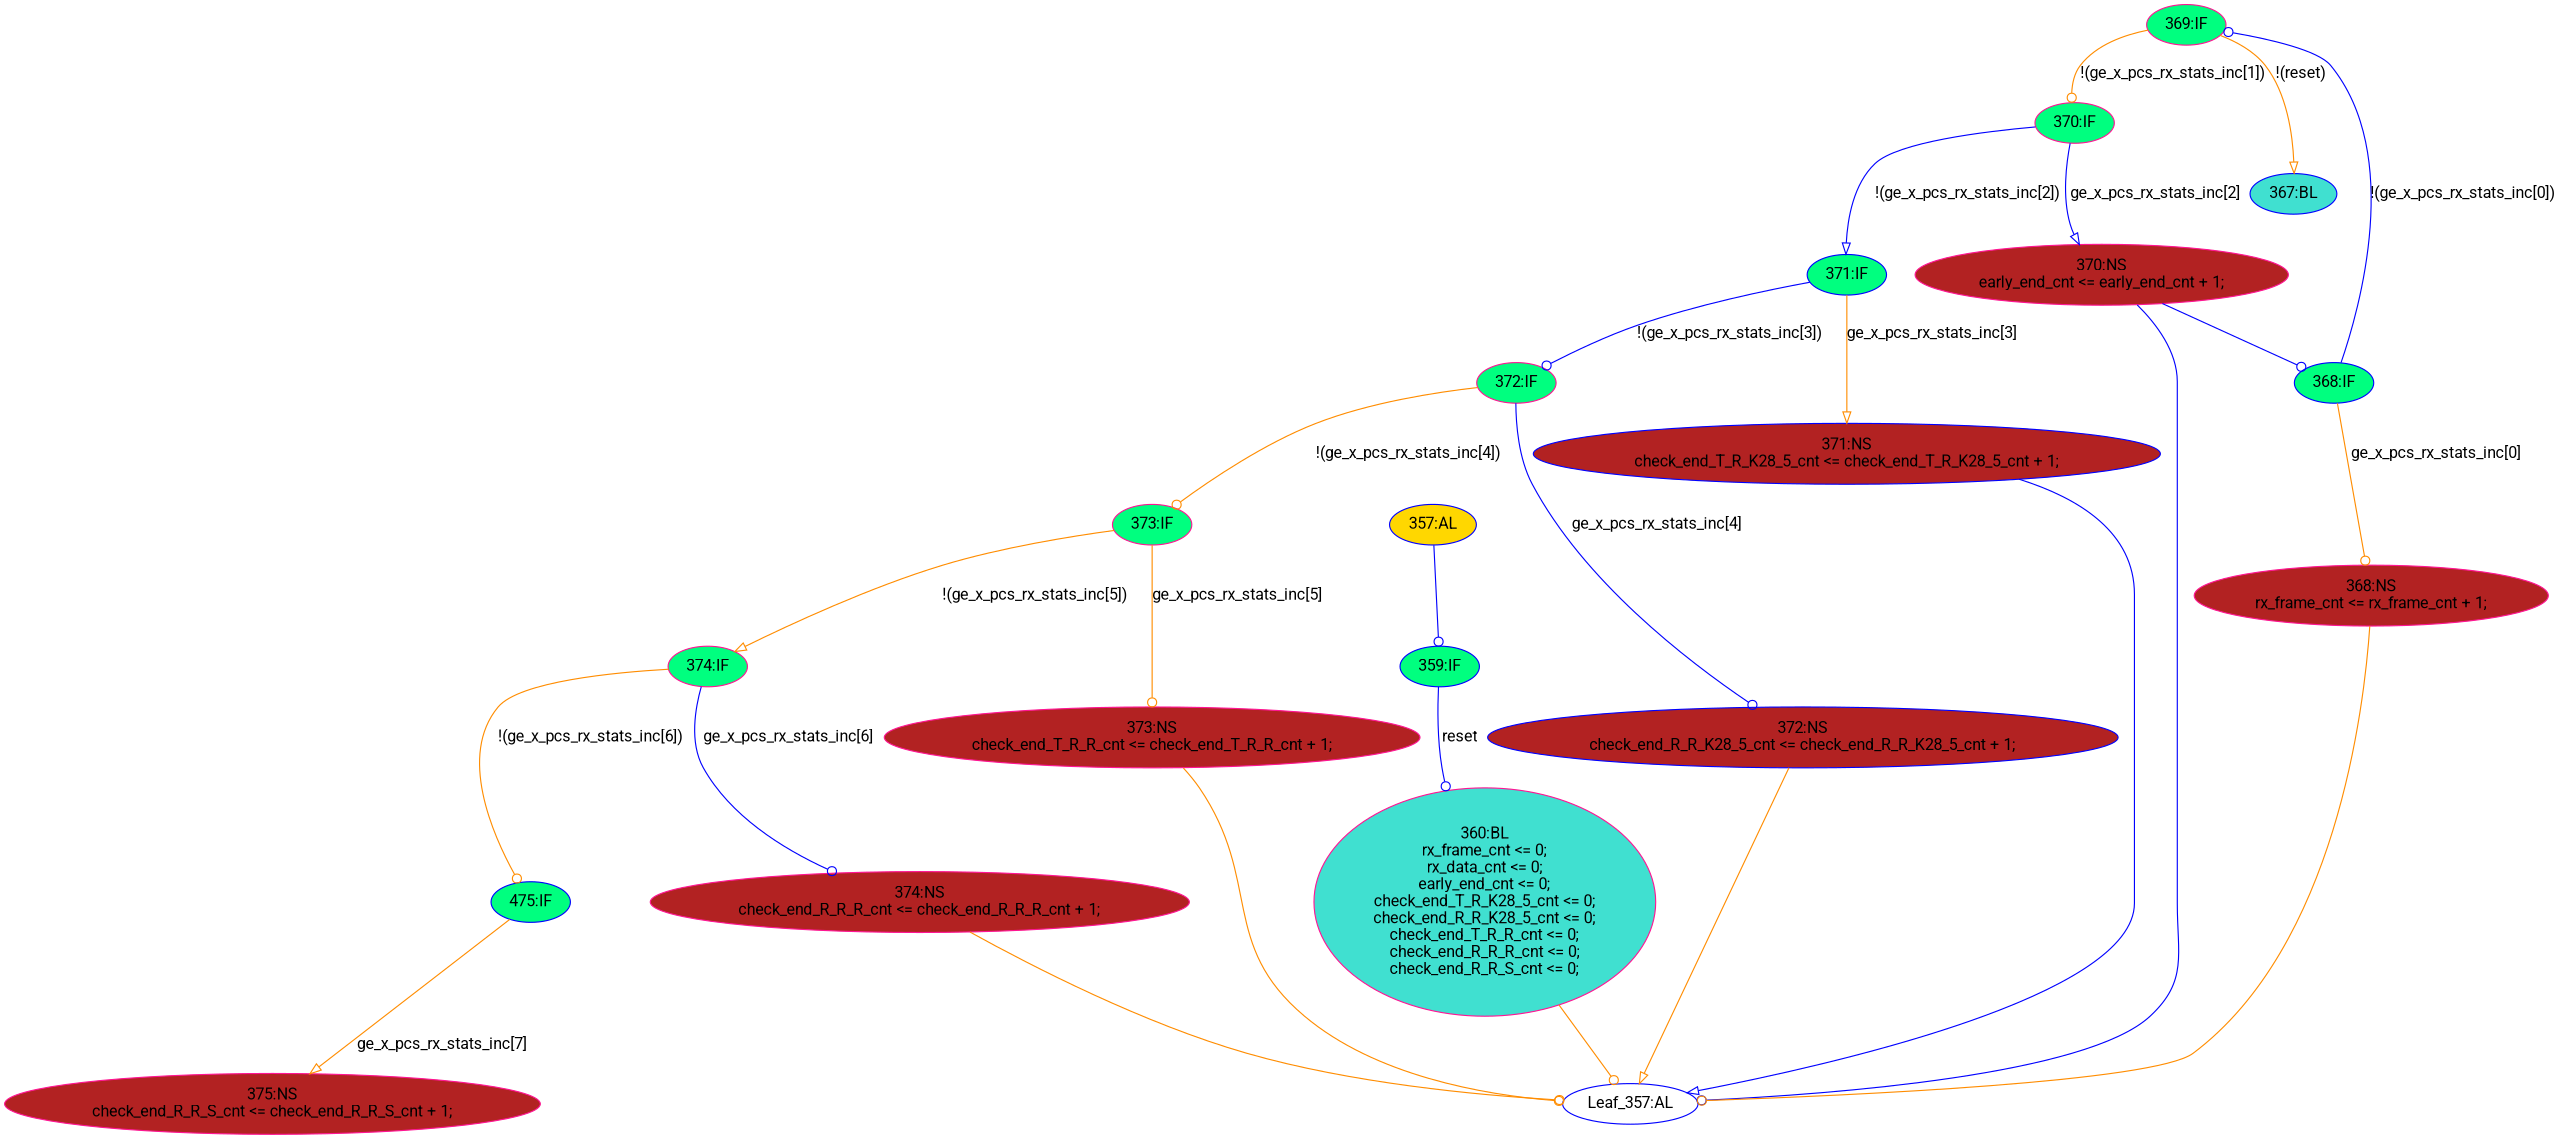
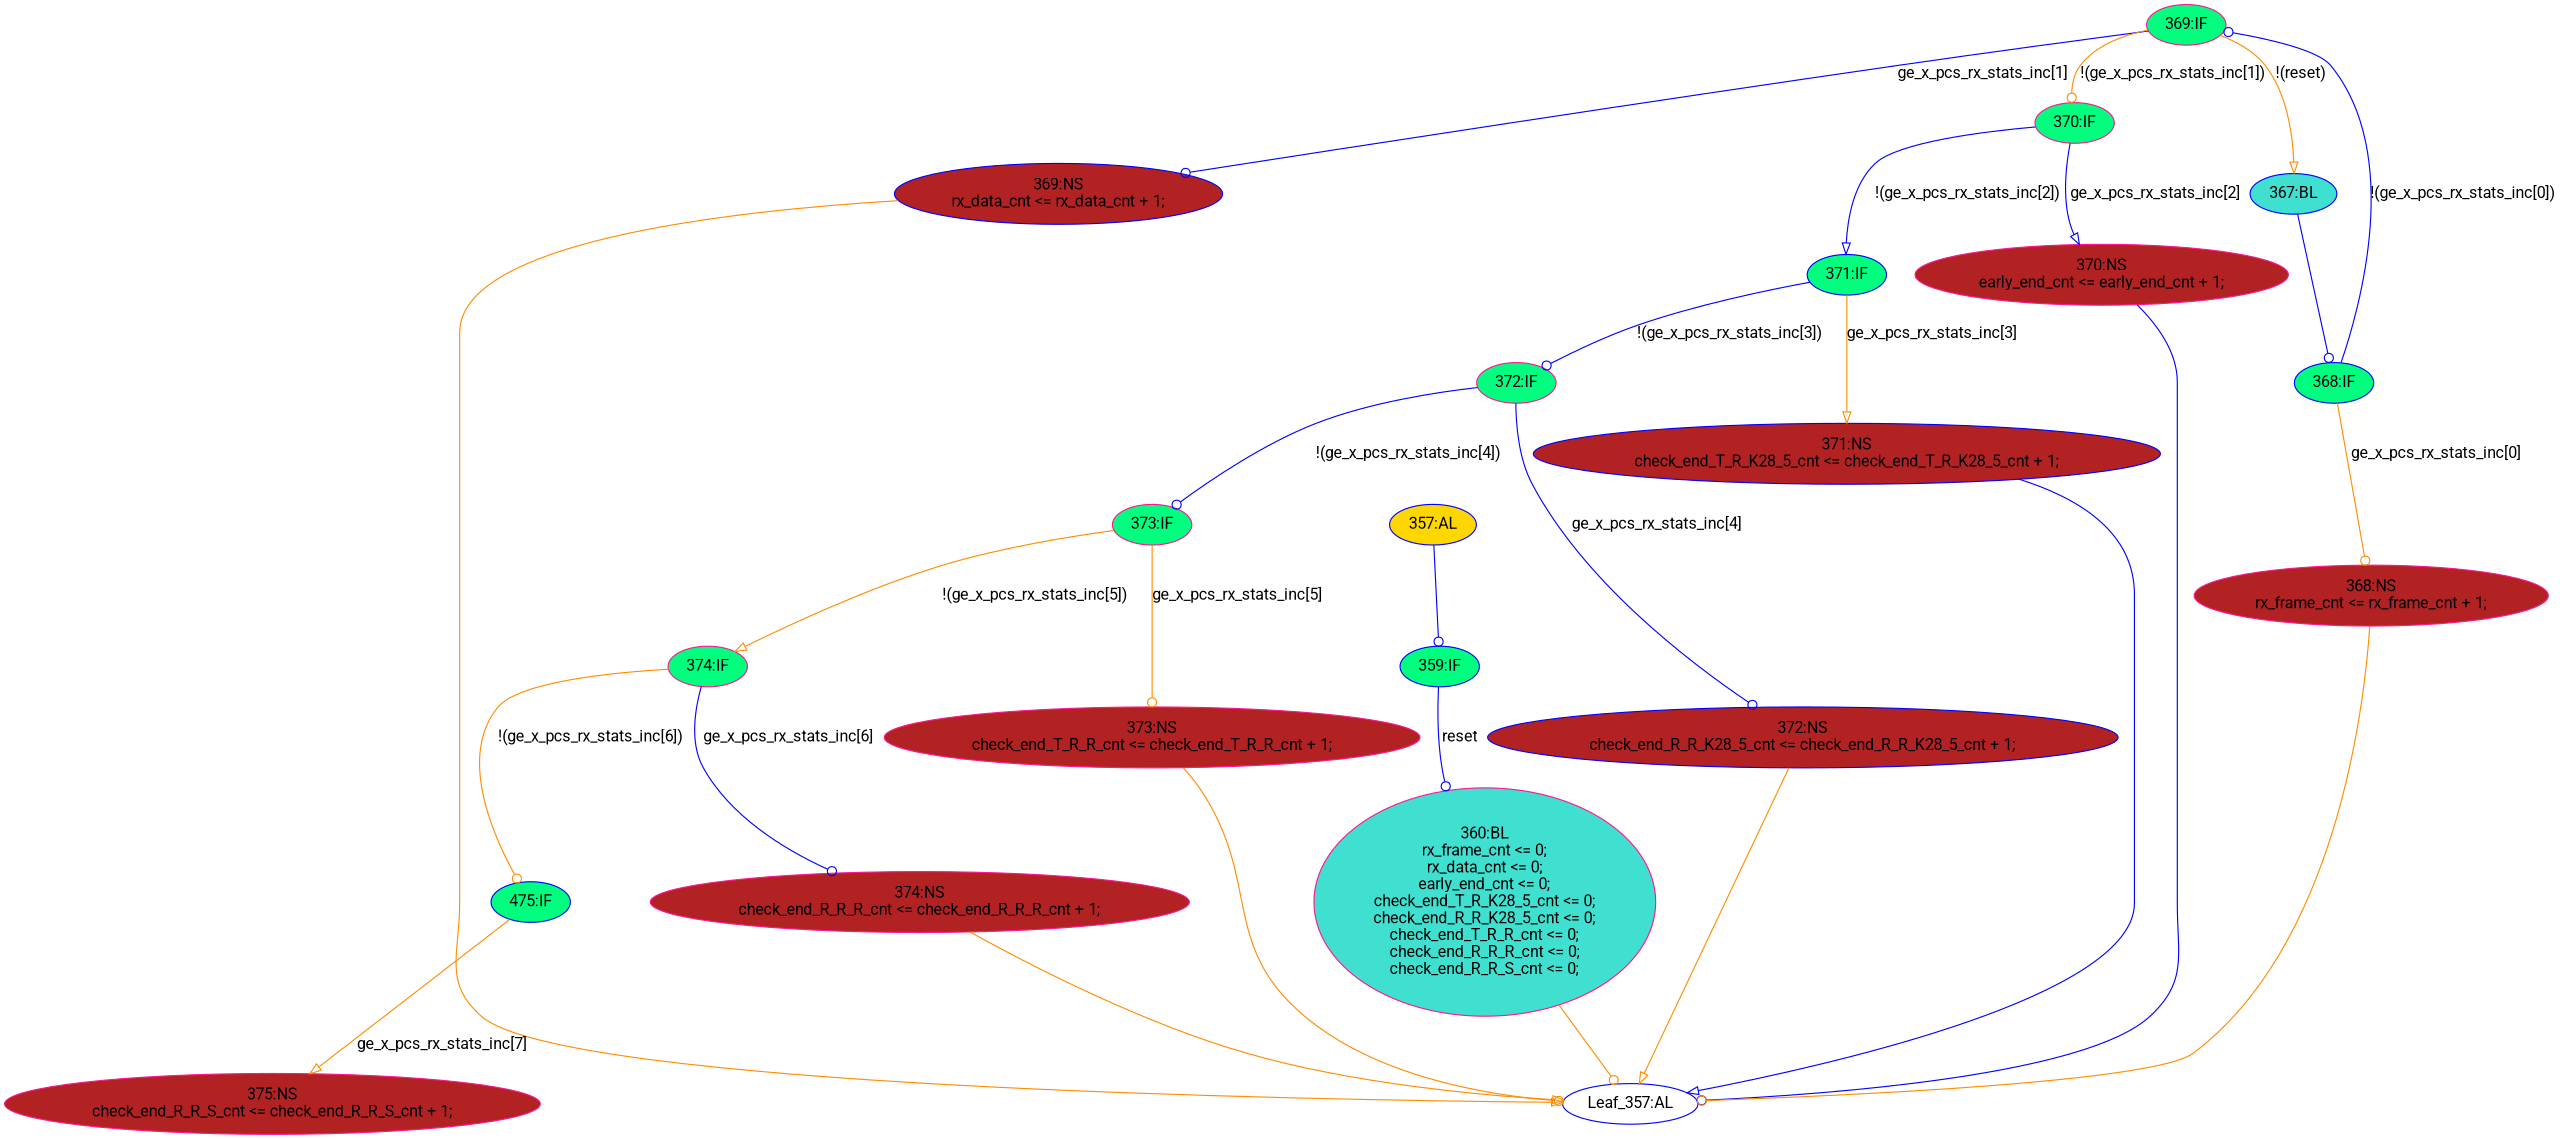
none -> (1059, 194)
(2230, 334) -> (2313, 284)
(1320, 422) -> (1320, 422)
(1251, 1054) -> (1251, 1054)
